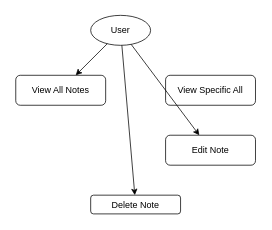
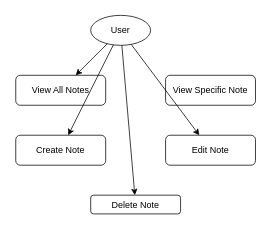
none -> (92, 88)
(210, 90) -> (210, 90)
none -> (60, 150)
